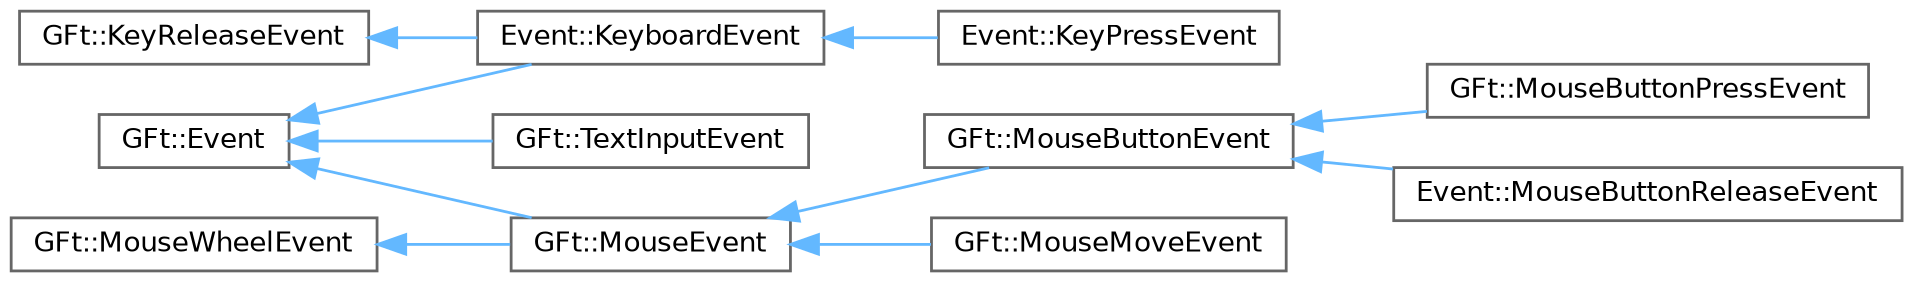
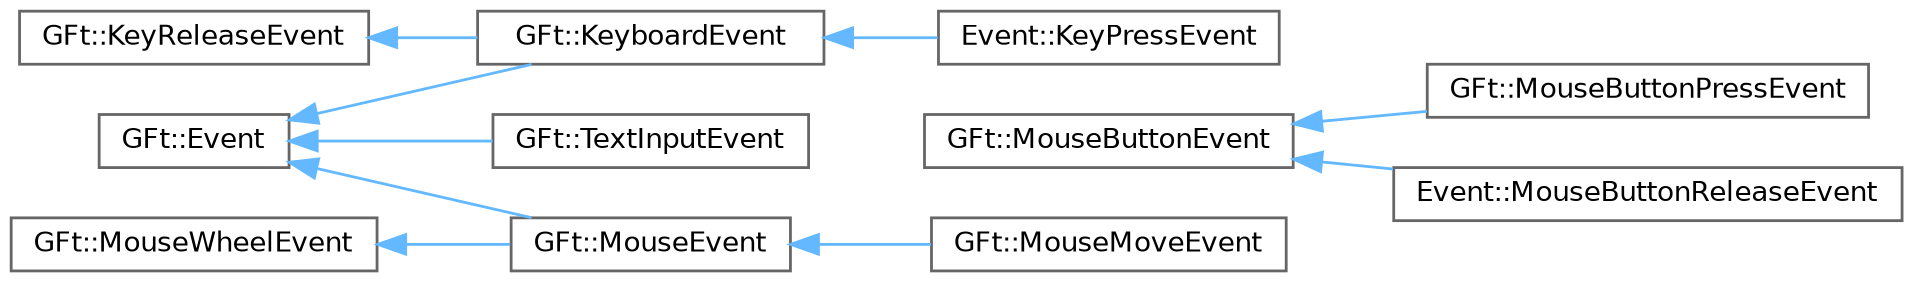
(651, 38) -> (651, 38)
(893, 190) -> none
